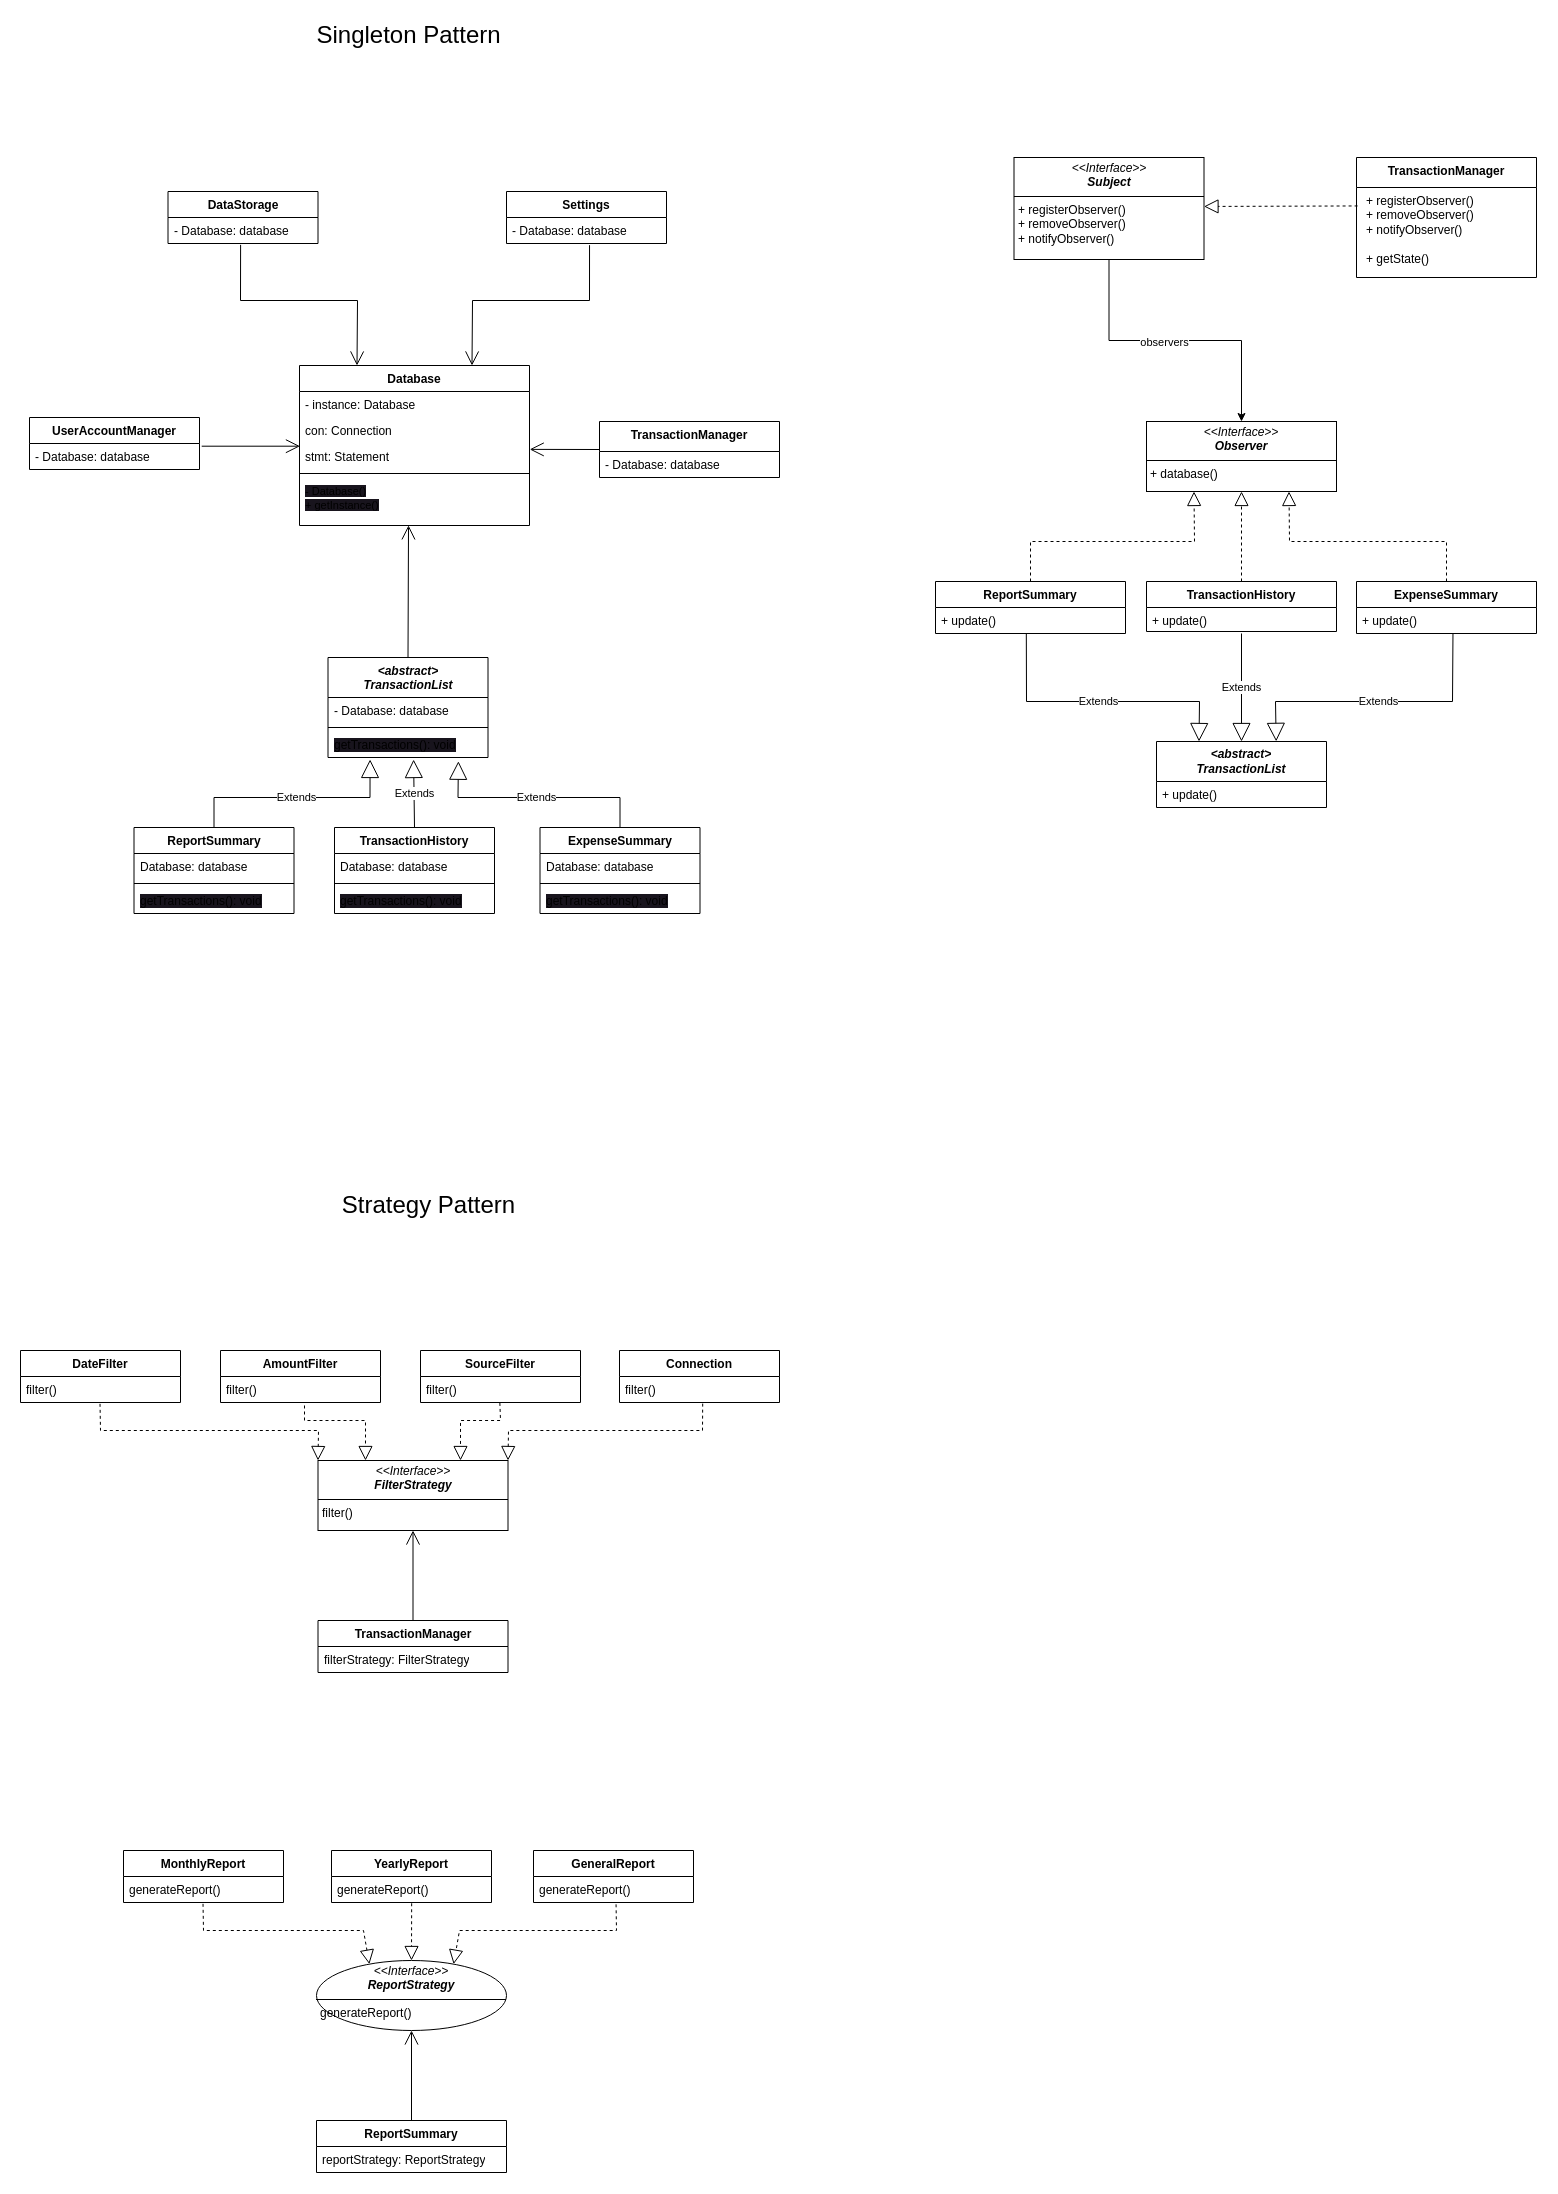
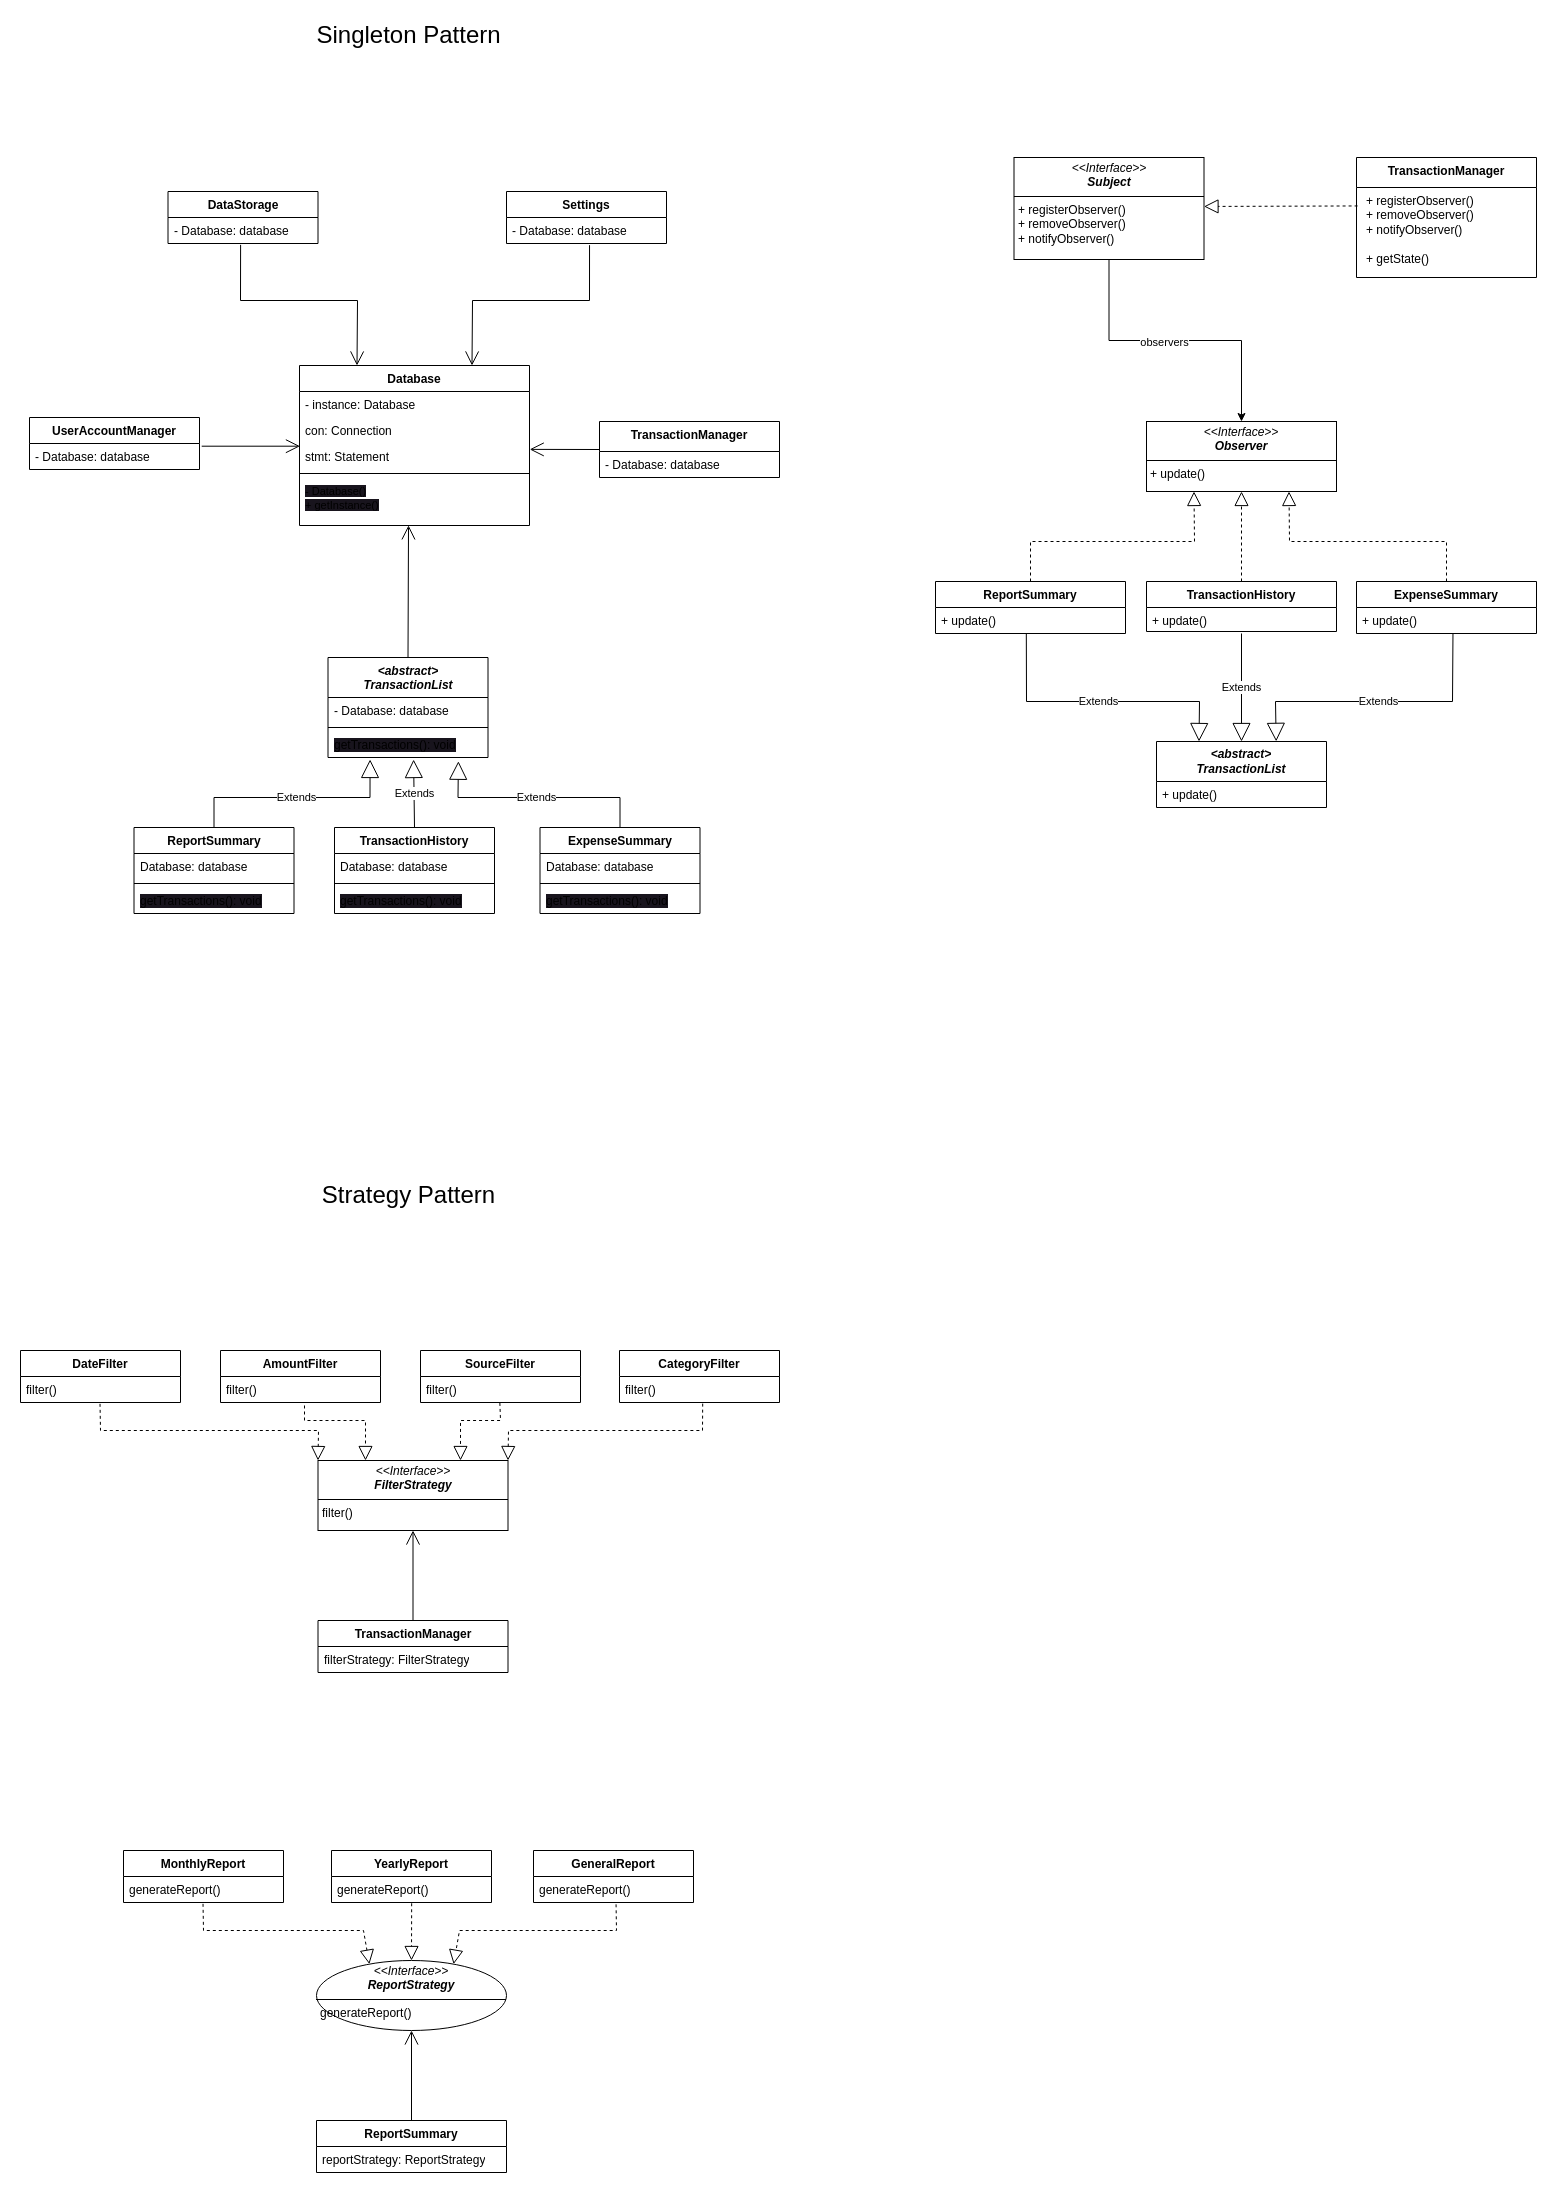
(1190, 443) -> (1190, 443)
(429, 1206) -> (409, 1196)
(700, 1365) -> (700, 1365)
